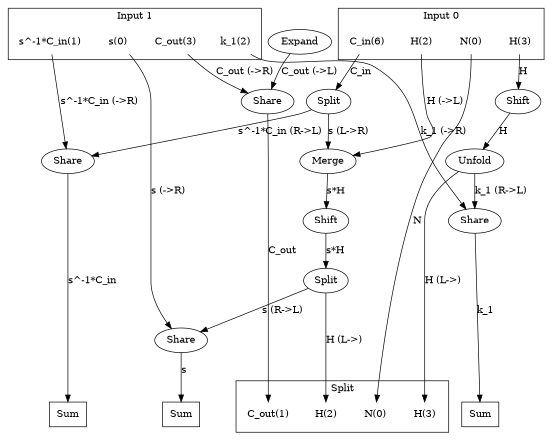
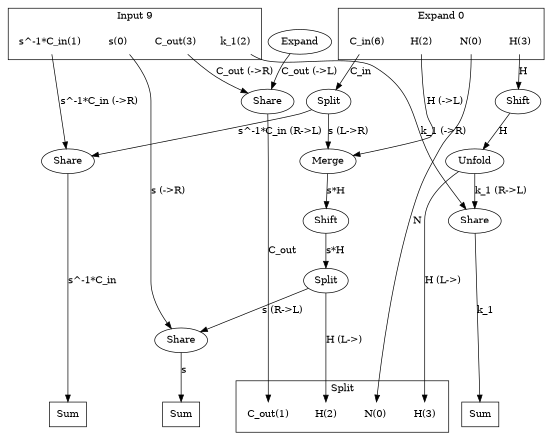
(135, 16) -> (135, 16)
(441, 16) -> (441, 16)
